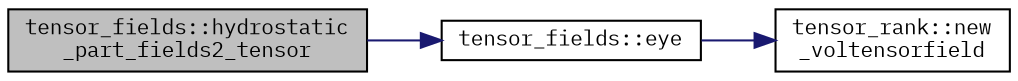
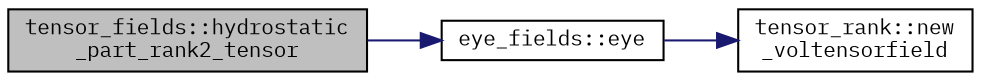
(188, 40) -> (188, 40)
(571, 40) -> (553, 40)
